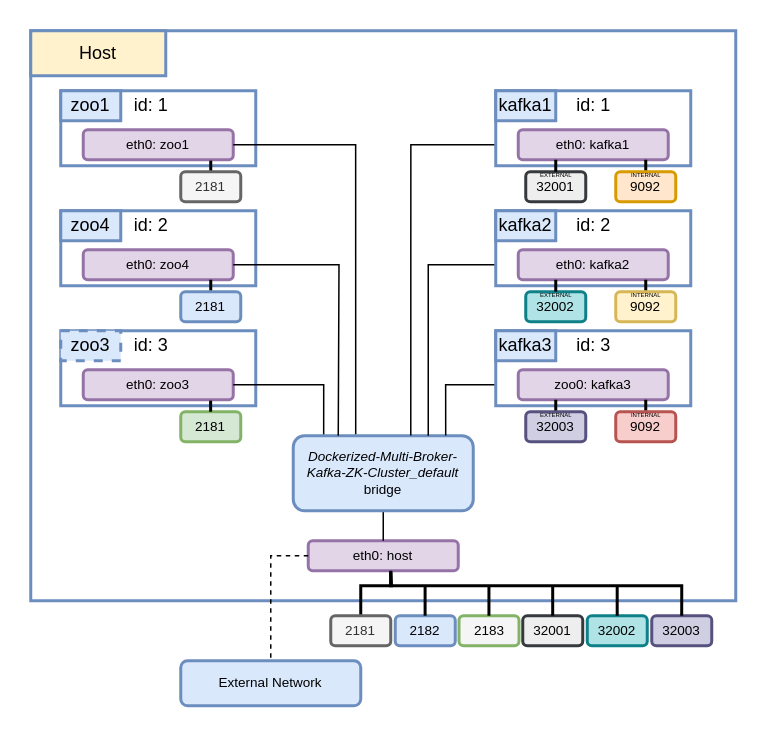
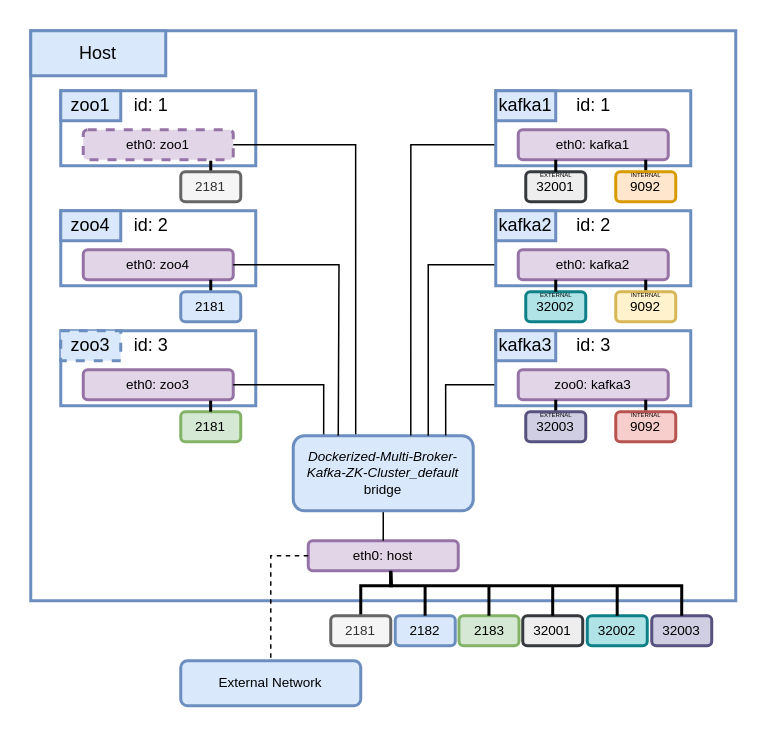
(98, 53) -> (98, 53)
(158, 145) -> (158, 145)
(489, 631) -> (489, 631)
